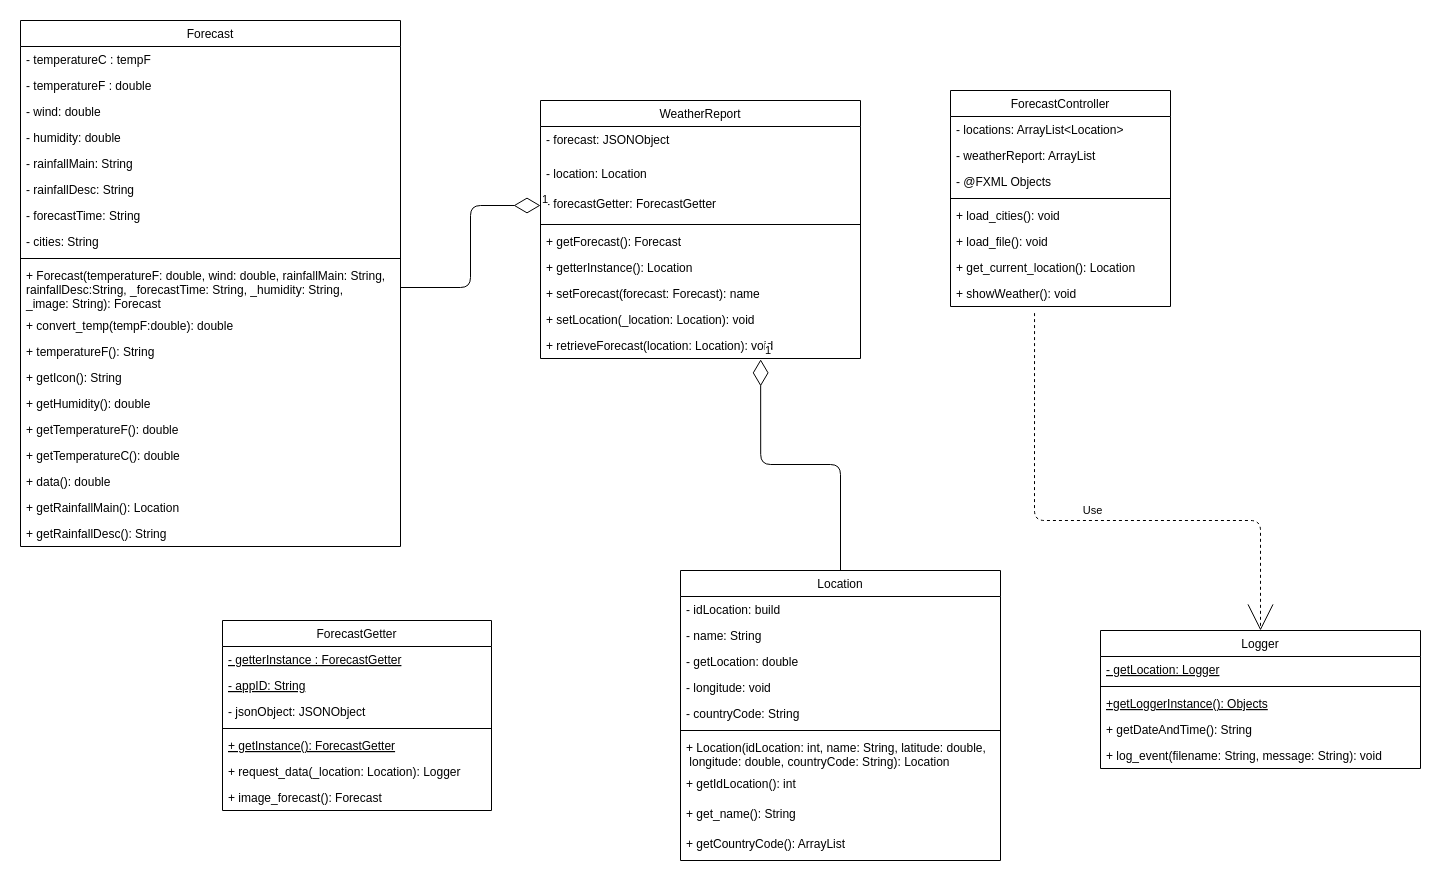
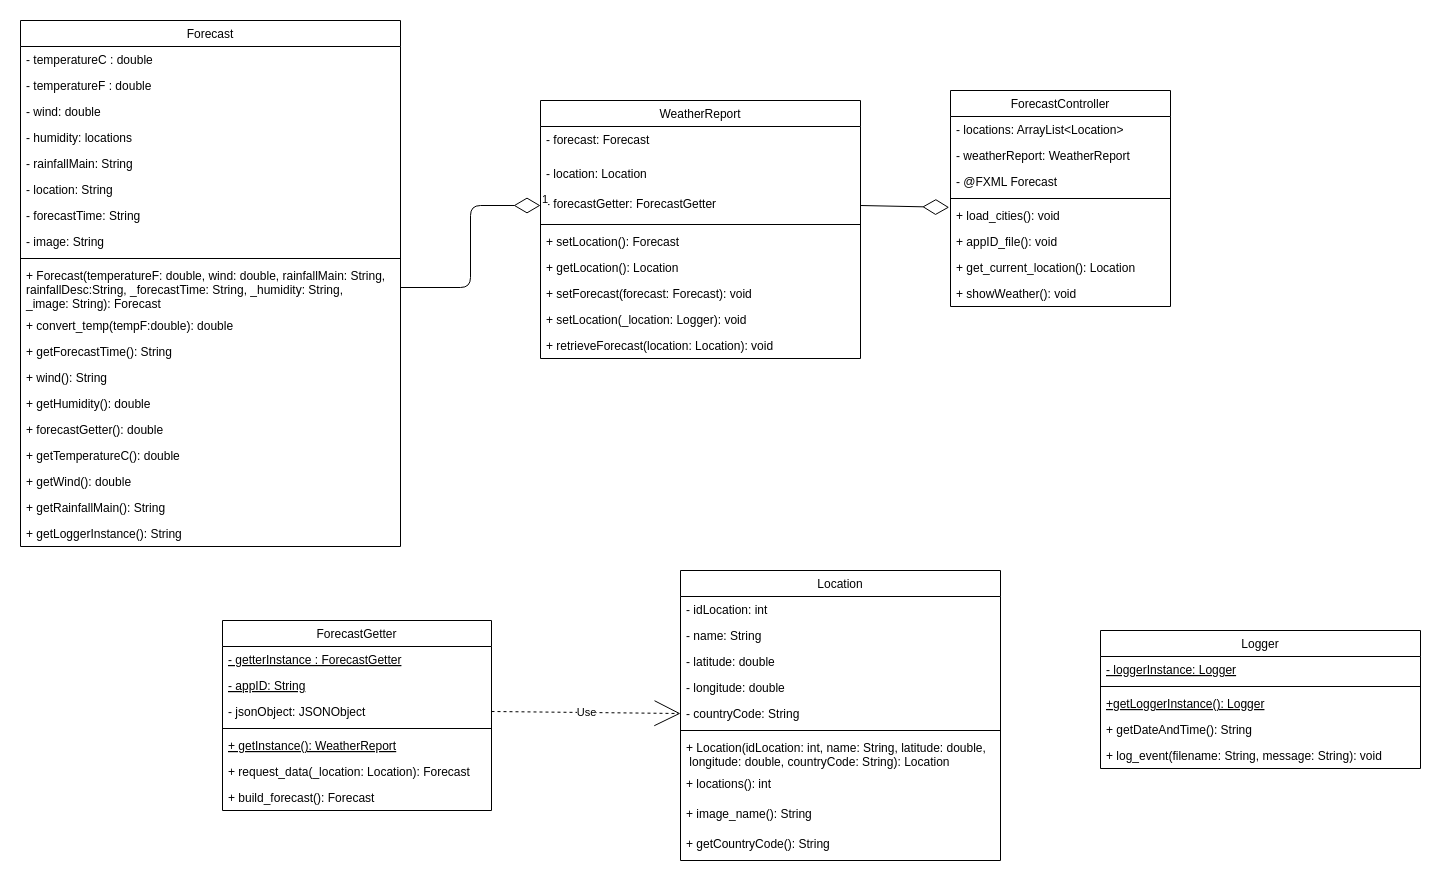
(94, 60) -> (95, 60)
(77, 138) -> (86, 138)
(615, 140) -> (609, 140)
(1037, 156) -> (1052, 156)
(1003, 182) -> (1007, 182)
(89, 190) -> (77, 190)
none -> (892, 206)
(70, 242) -> (69, 242)
(625, 242) -> (624, 242)
(1009, 242) -> (1014, 242)
(634, 268) -> (622, 268)
(669, 294) -> (668, 294)
(665, 320) -> (660, 320)
(100, 352) -> (109, 352)
(84, 378) -> (72, 378)
(110, 430) -> (107, 430)
(814, 465) -> none
(74, 482) -> (82, 482)
(111, 508) -> (104, 508)
(1098, 521) -> none
(106, 534) -> (117, 534)
(739, 610) -> (734, 610)
(749, 662) -> (737, 662)
(1170, 670) -> (1180, 670)
(734, 688) -> (740, 688)
(1200, 704) -> (1197, 704)
none -> (585, 712)
(327, 746) -> (324, 746)
(360, 772) -> (367, 772)
(752, 784) -> (737, 784)
(316, 798) -> (314, 798)
(747, 814) -> (752, 814)
(777, 844) -> (767, 844)
